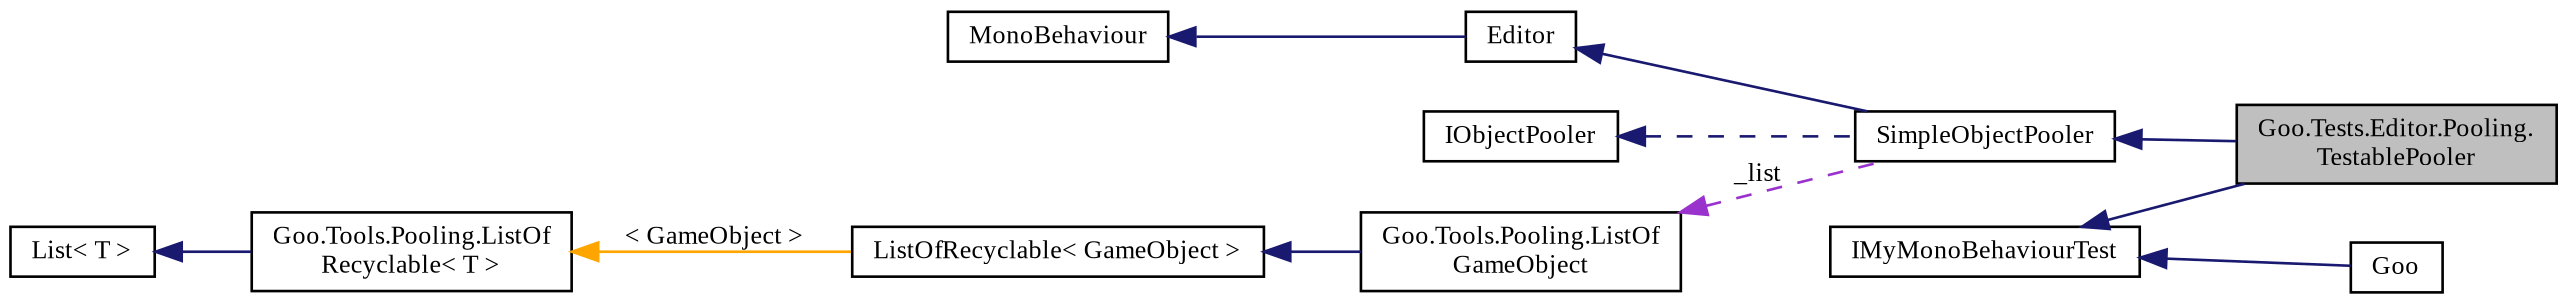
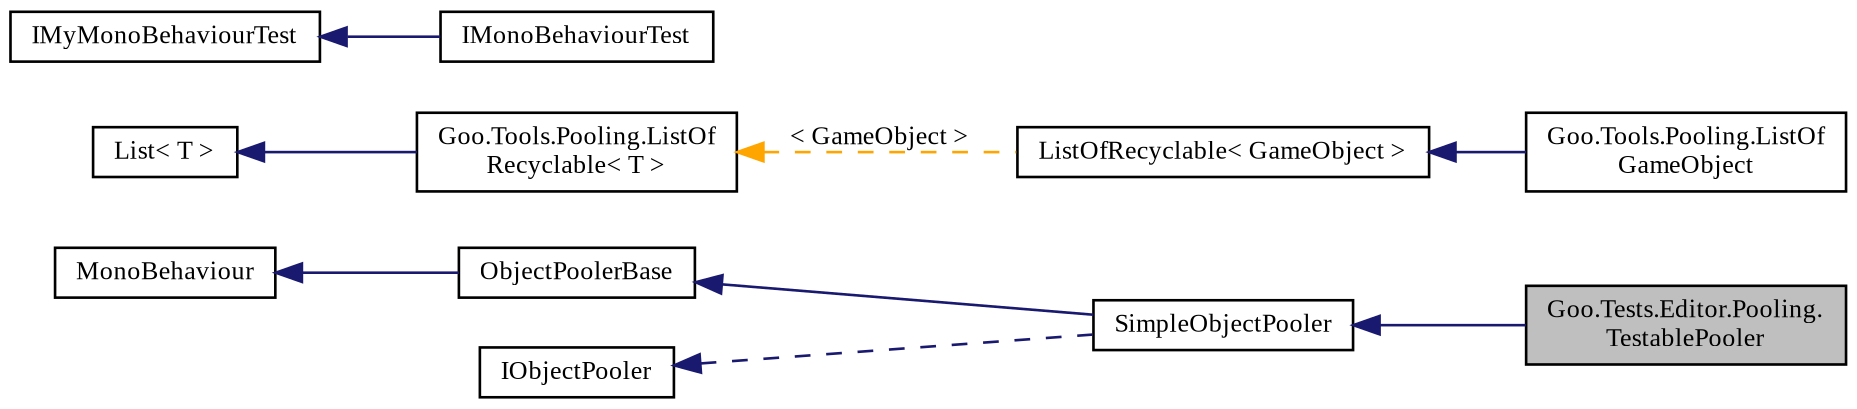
(1521, 37) -> (577, 273)
(1794, 184) -> none
(2176, 202) -> none
(725, 252) -> (890, 152)
(2397, 267) -> (577, 37)
